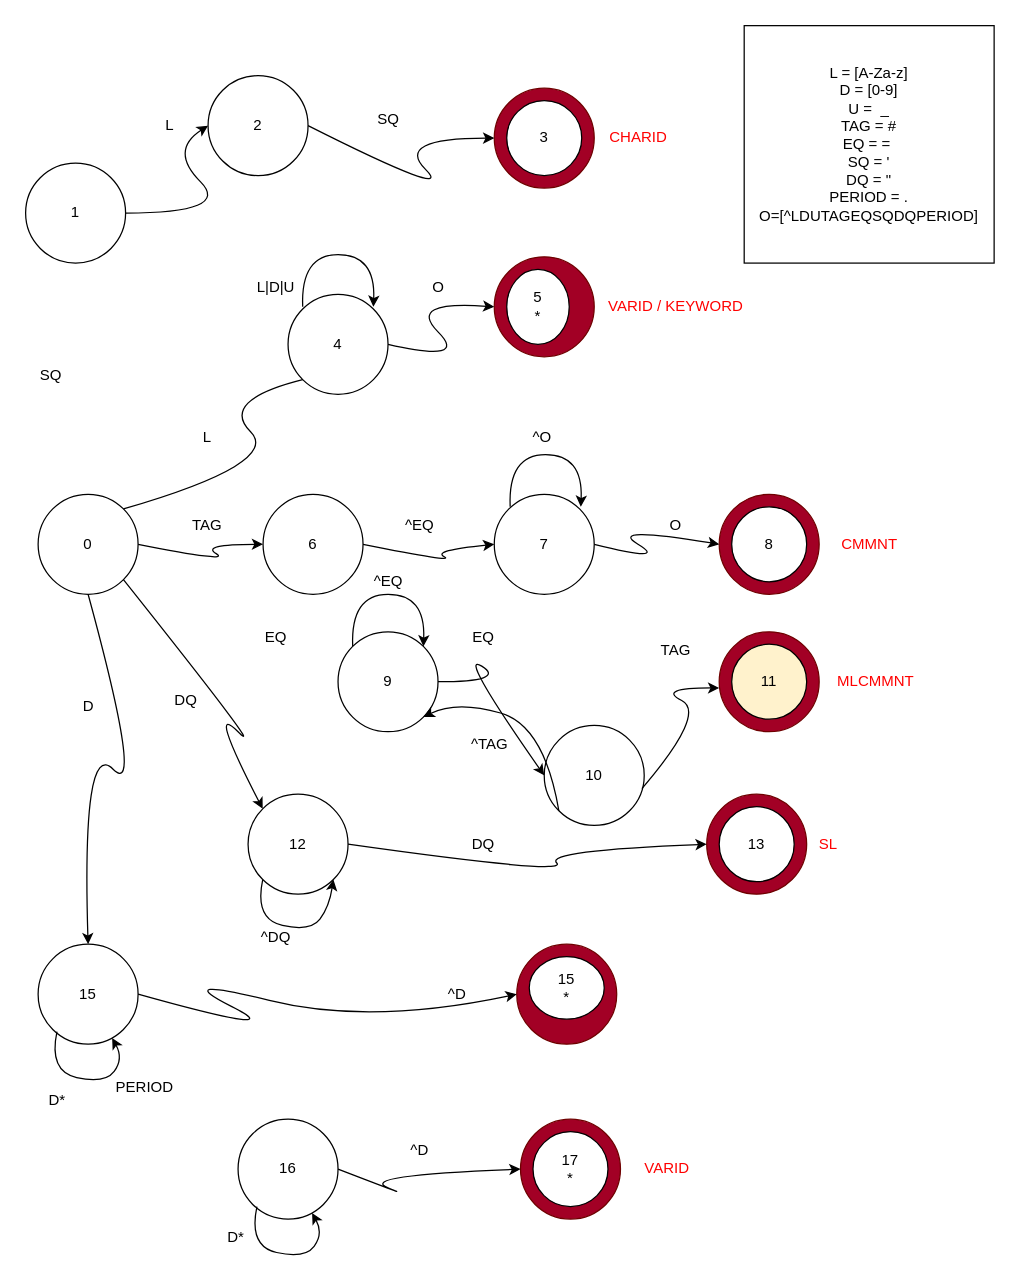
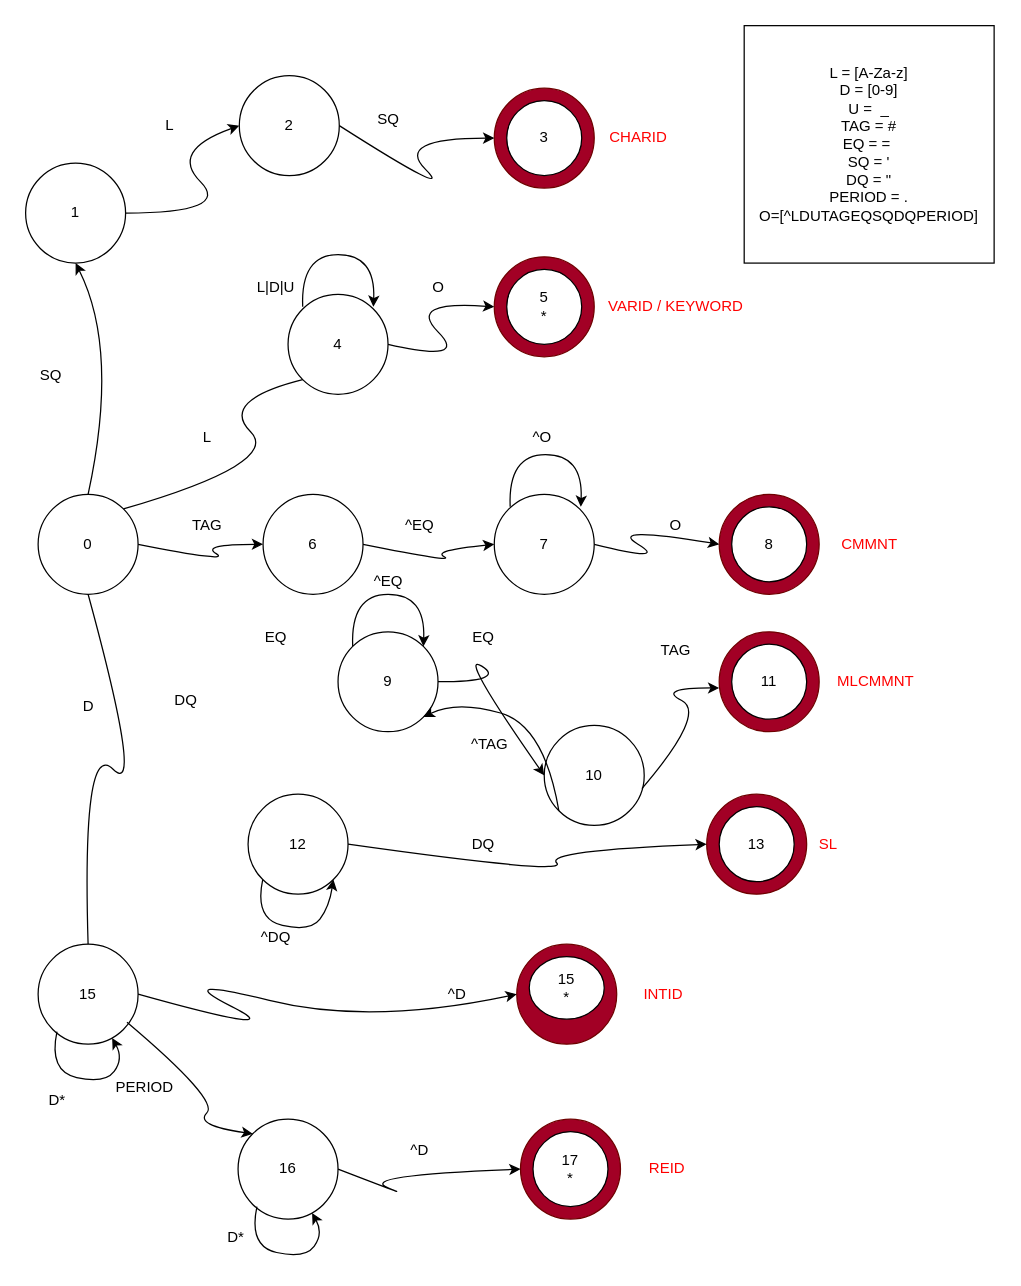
(258, 126) -> (289, 126)
(538, 307) -> (544, 307)
none -> (102, 383)
(769, 682) -> (769, 682)
(216, 697) -> none
(88, 934) -> (88, 937)
none -> (663, 994)
none -> (189, 1080)
(668, 1169) -> (668, 1169)
